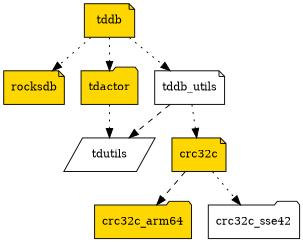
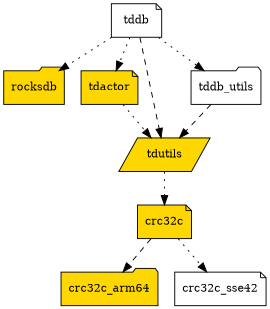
(110, 21) -> (137, 21)
none -> (150, 83)
(34, 88) -> (34, 88)
(110, 88) -> (110, 88)
(190, 88) -> (226, 88)
(194, 117) -> (164, 184)
(110, 155) -> (164, 155)
(254, 222) -> (220, 289)
